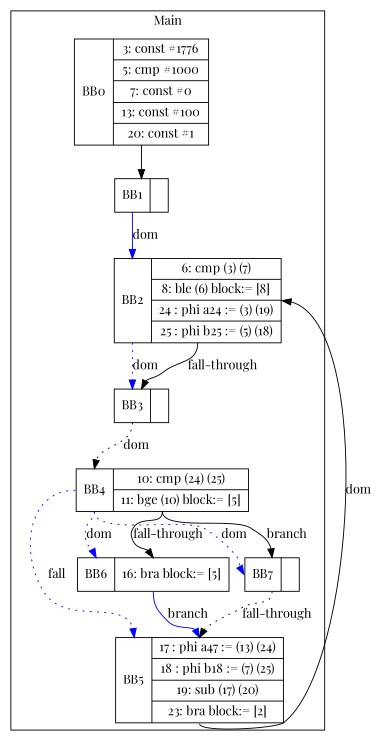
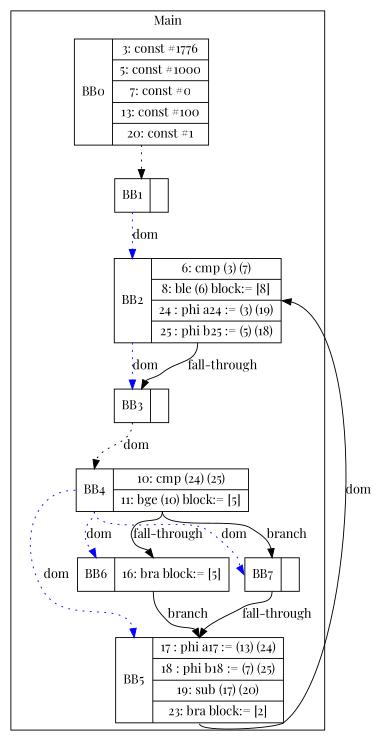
(161, 70) -> (161, 70)
(141, 157) -> (141, 157)
(132, 231) -> (132, 231)
(57, 575) -> (57, 575)
(239, 609) -> (239, 609)
(166, 619) -> (166, 619)
(218, 648) -> (218, 648)
